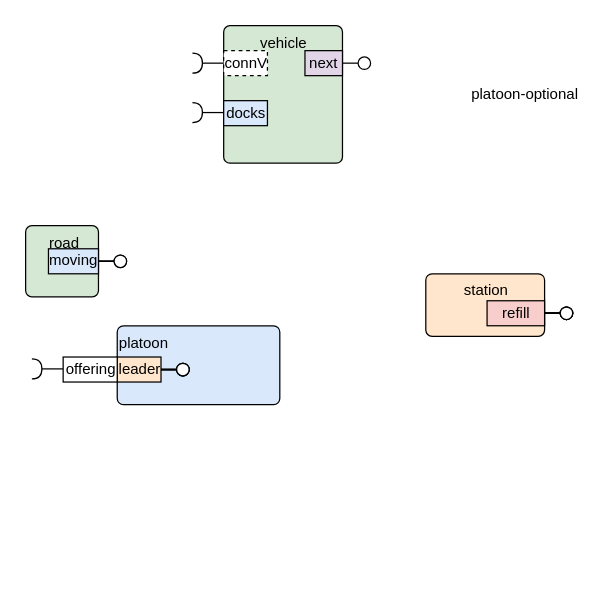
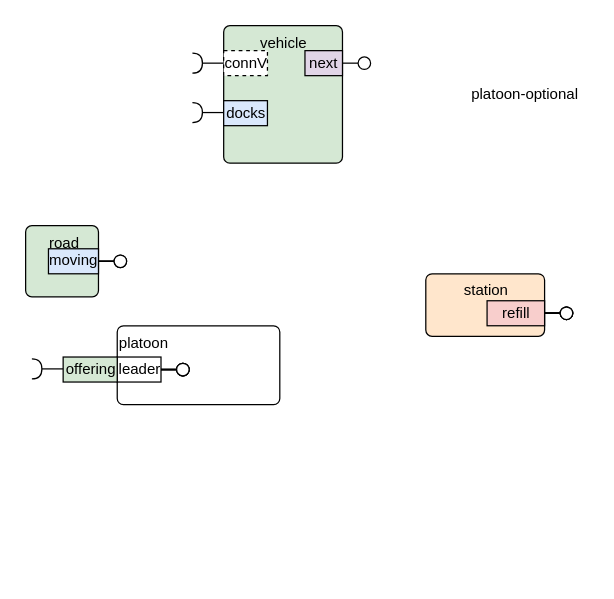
(198, 365) -> (198, 365)
(90, 369) -> (90, 369)
(139, 369) -> (139, 369)
